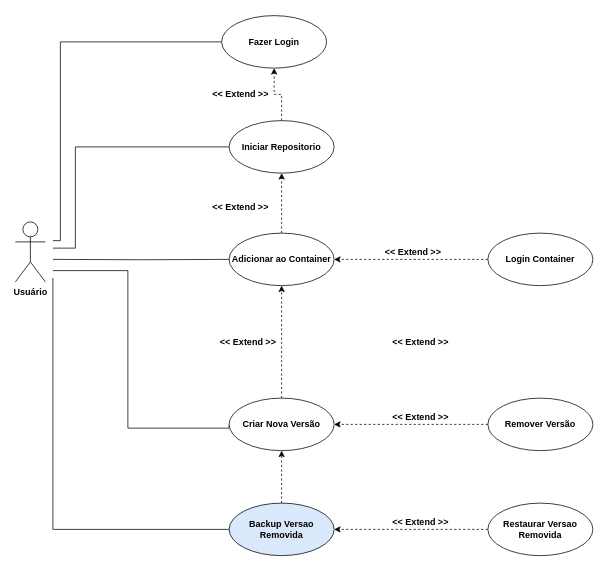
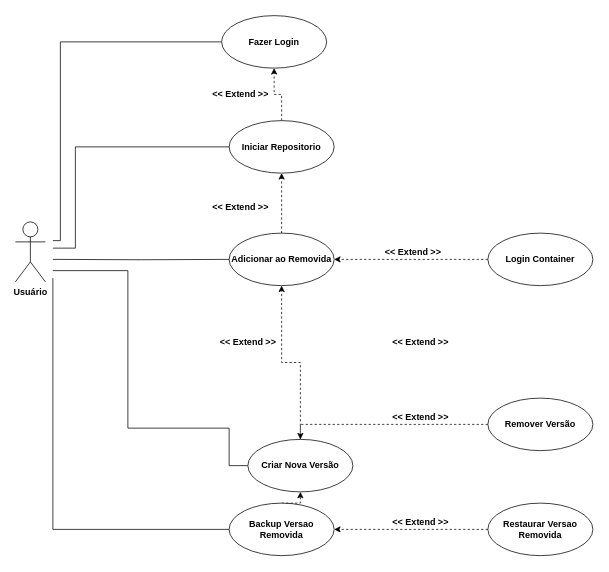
(282, 259) -> (282, 259)
(282, 424) -> (300, 465)
(282, 529) -> (282, 529)
